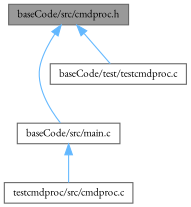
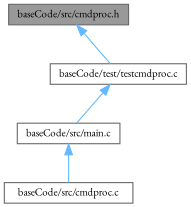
(40, 79) -> (90, 108)
(69, 193) -> (69, 193)
